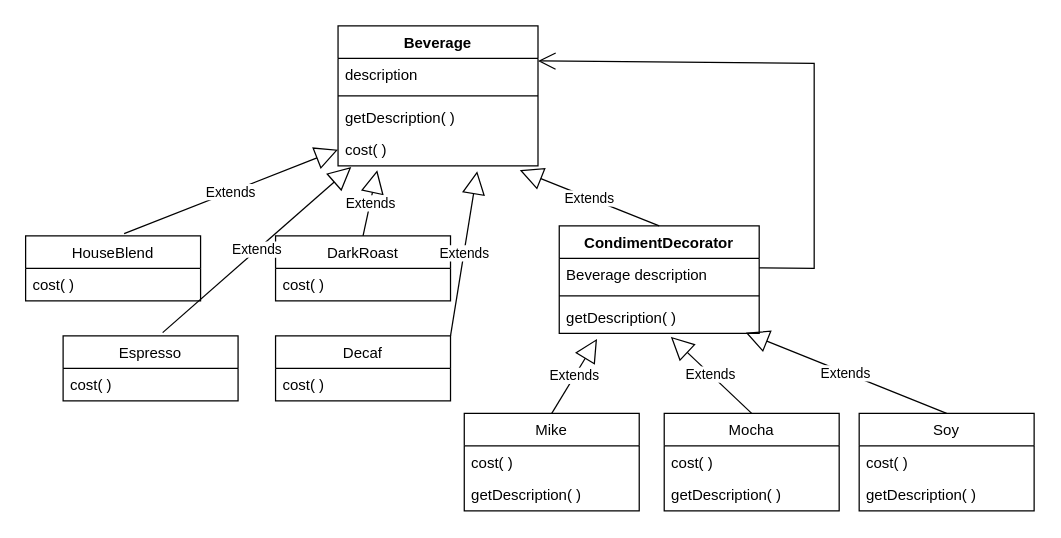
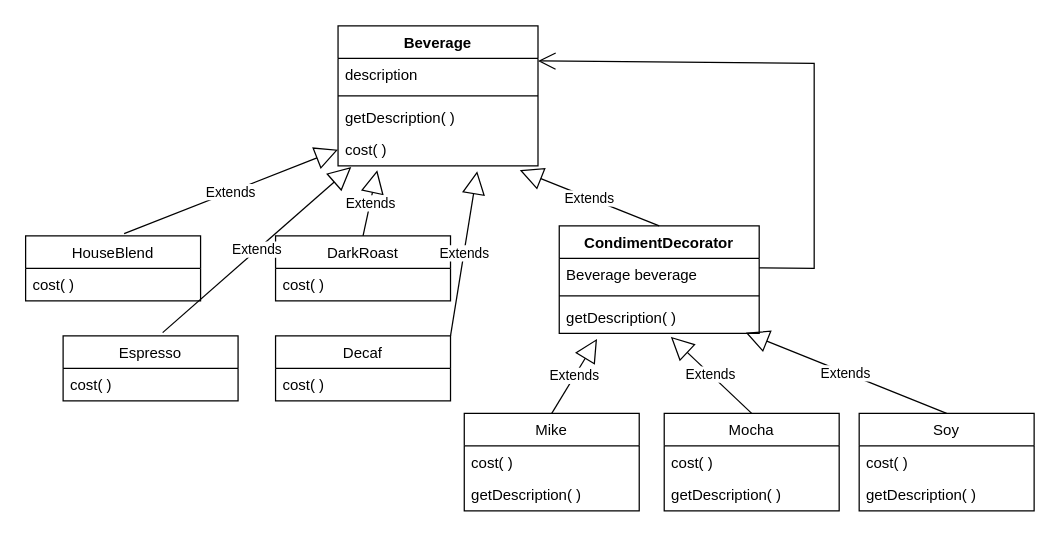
(644, 275) -> (636, 275)
